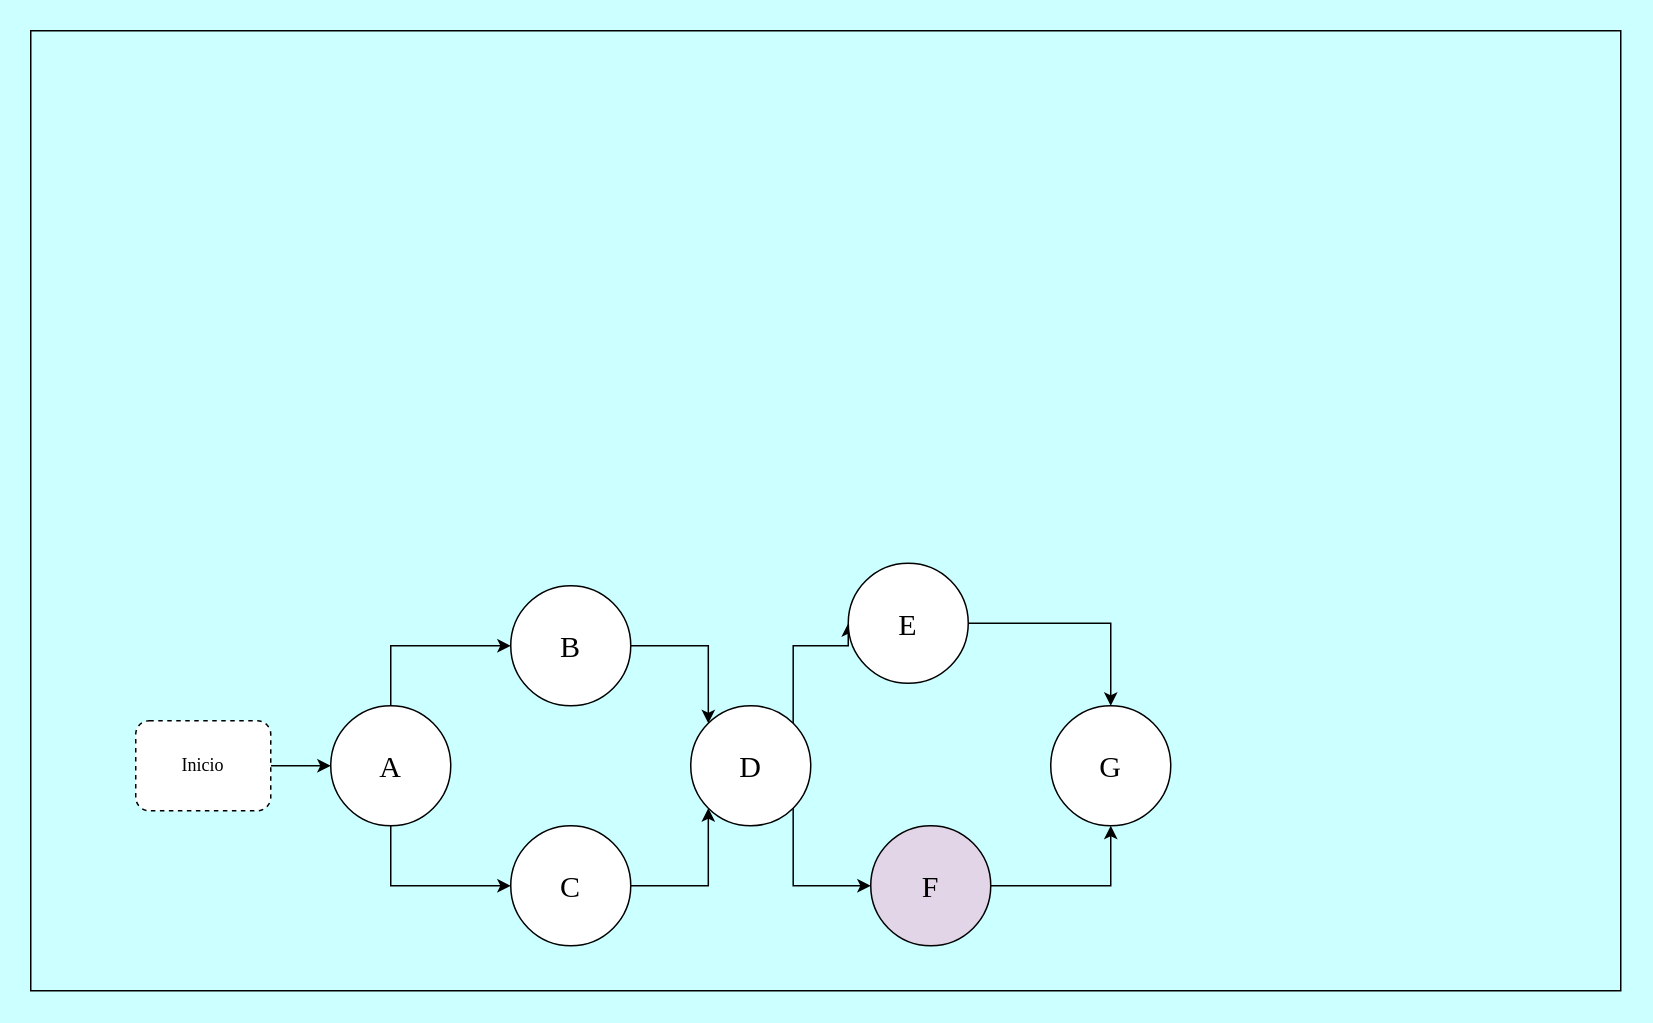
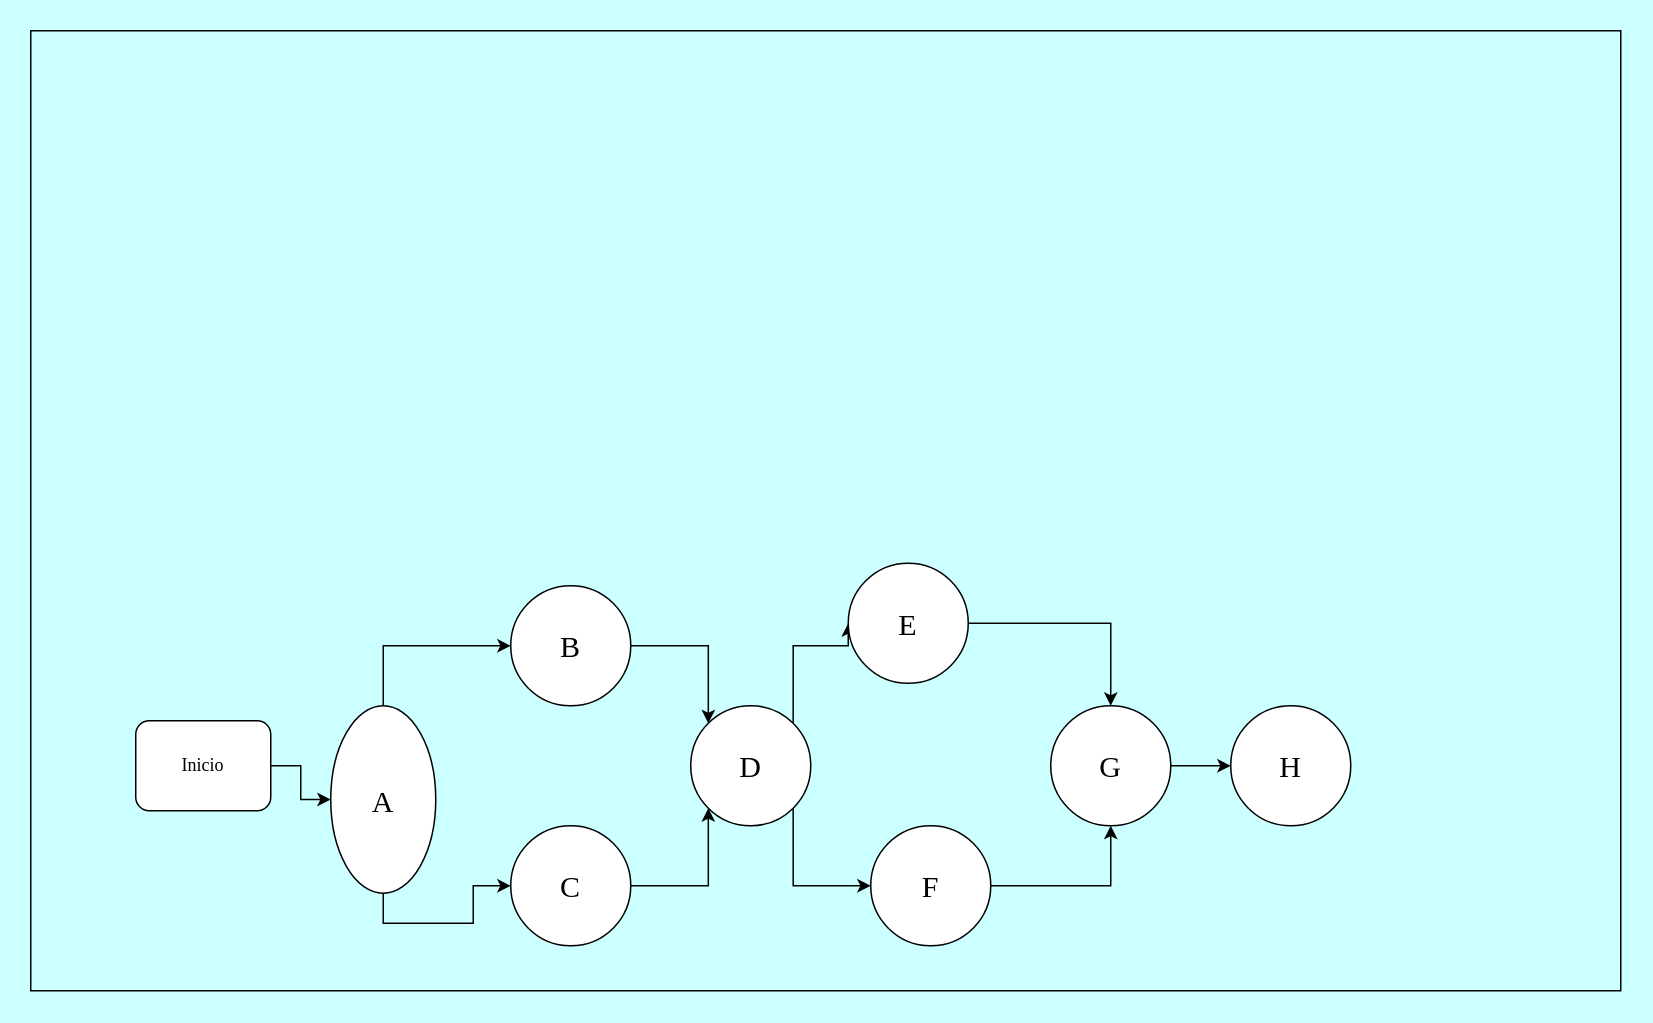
(203, 766) -> (203, 766)
(391, 766) -> (383, 800)
none -> (1196, 766)
none -> (1291, 766)
(931, 886) -> (931, 886)
